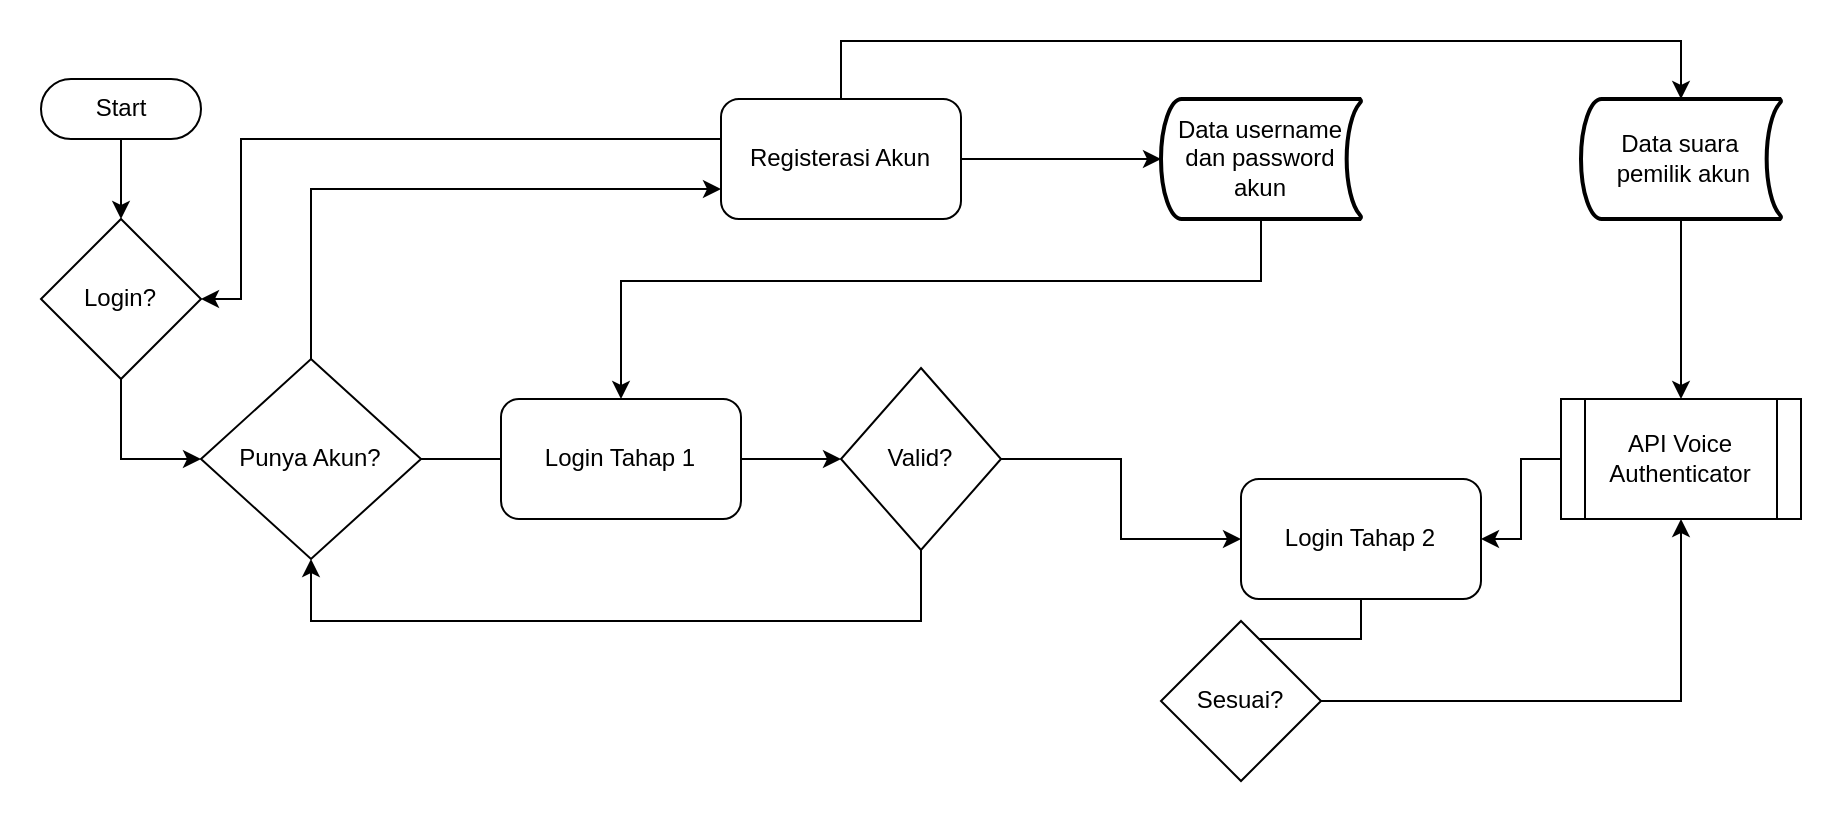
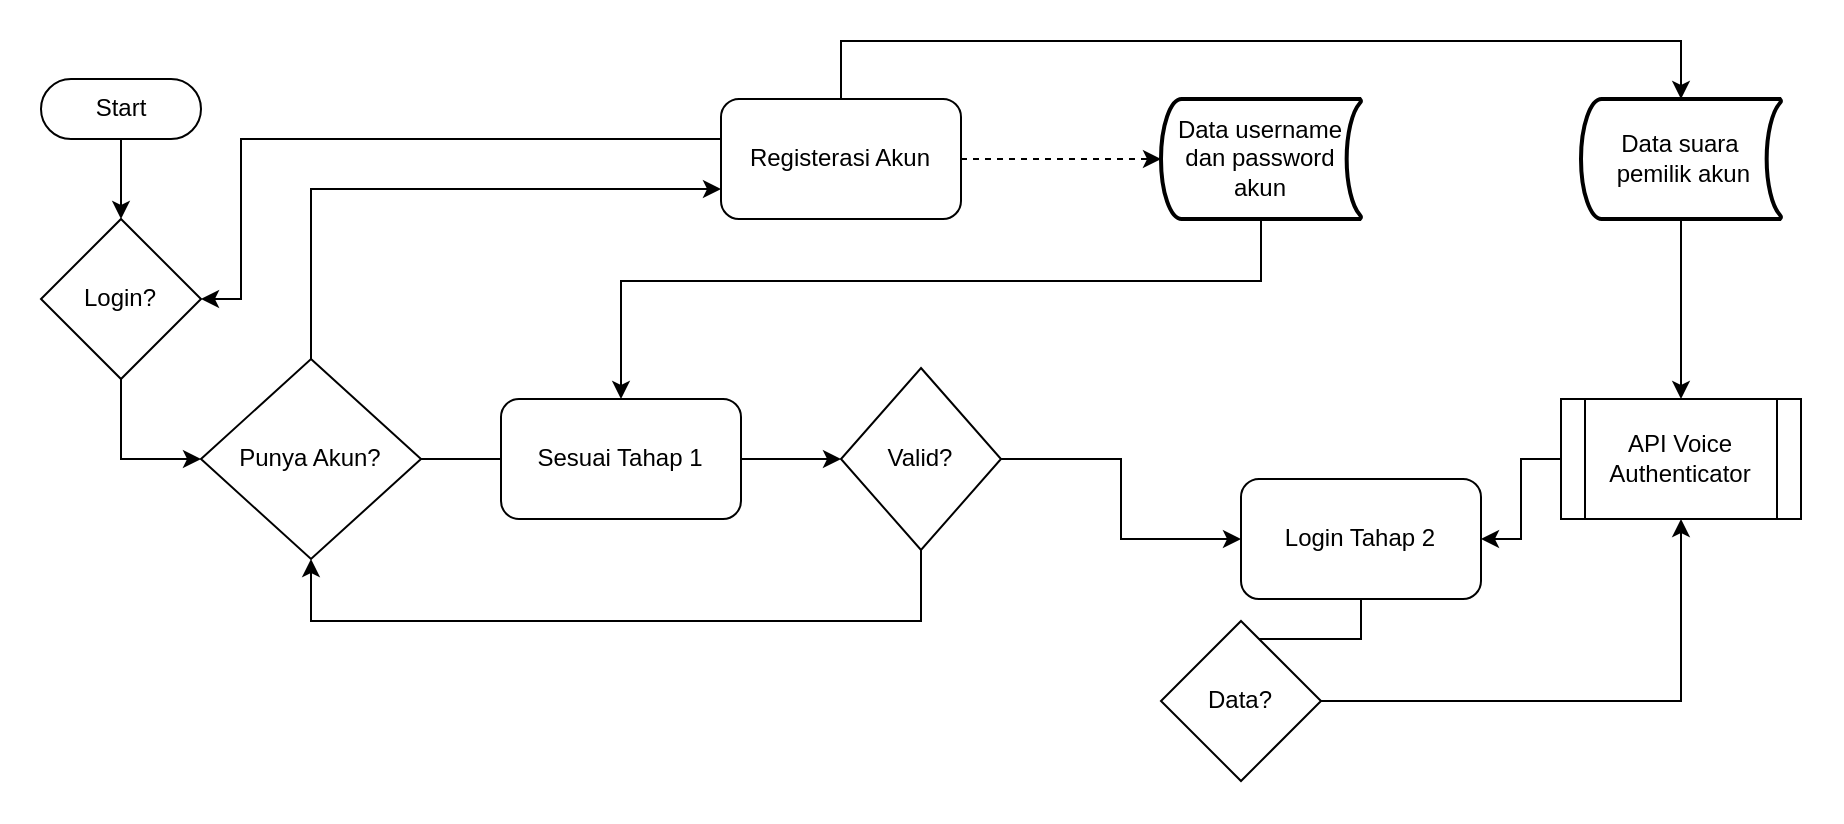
(1053, 159) -> (1053, 159)
(621, 459) -> (621, 459)
(1241, 701) -> (1241, 701)
